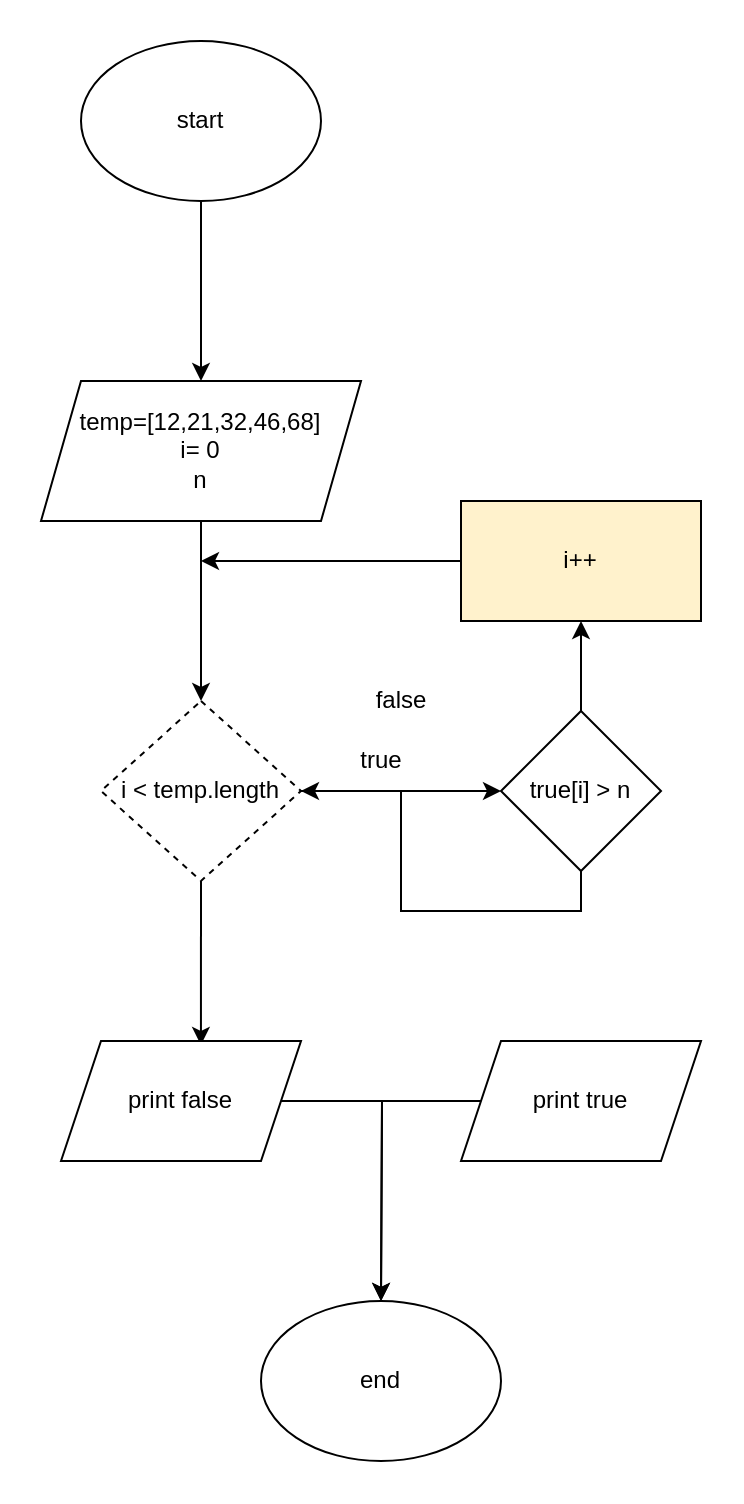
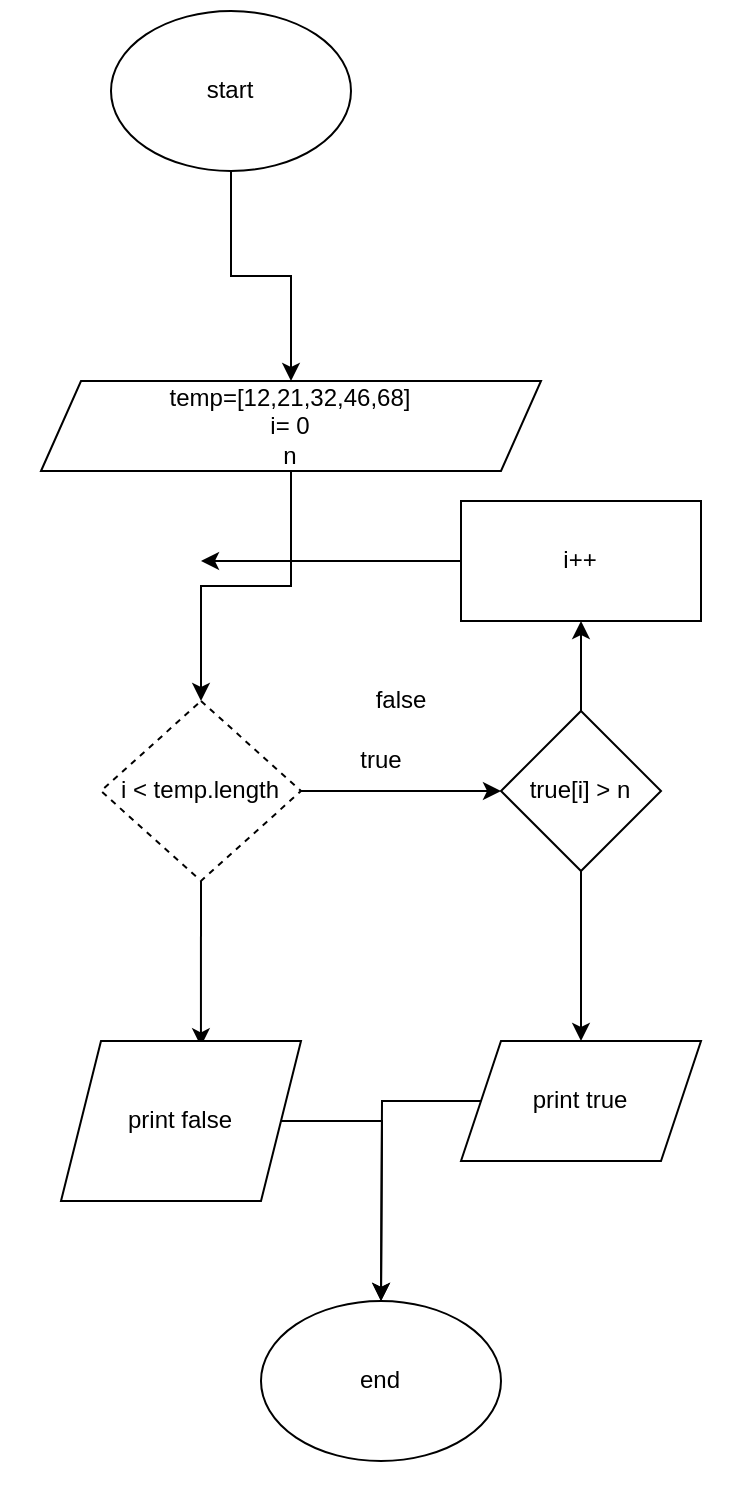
(201, 121) -> (231, 91)
(201, 451) -> (291, 426)
(581, 561) -> (581, 561)
(435, 911) -> (581, 968)
(181, 1101) -> (181, 1121)
